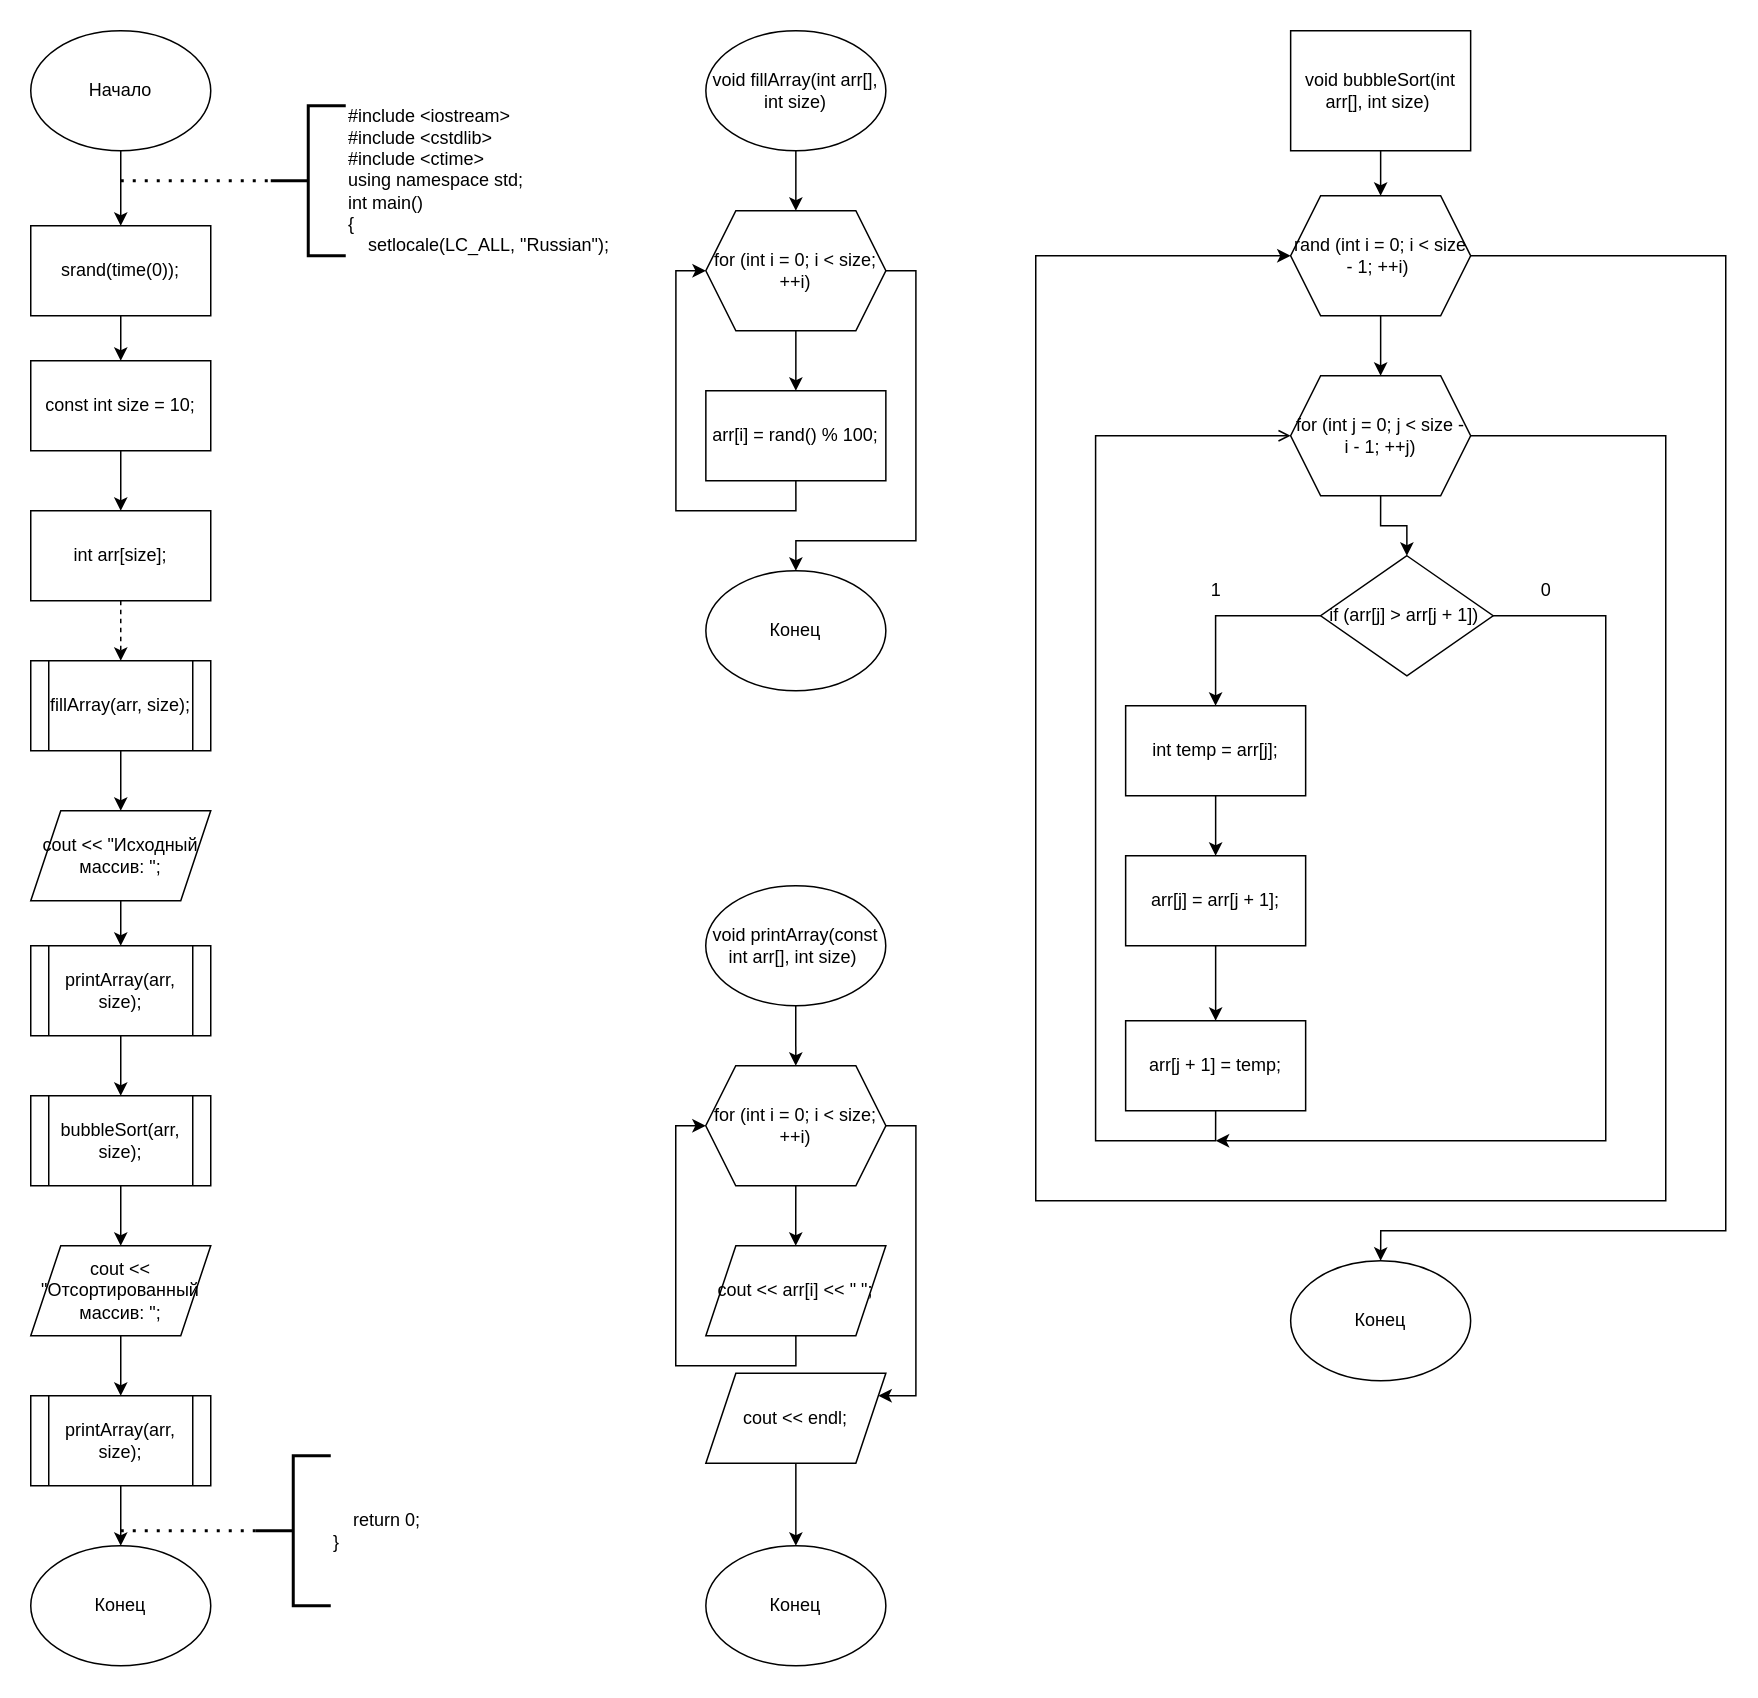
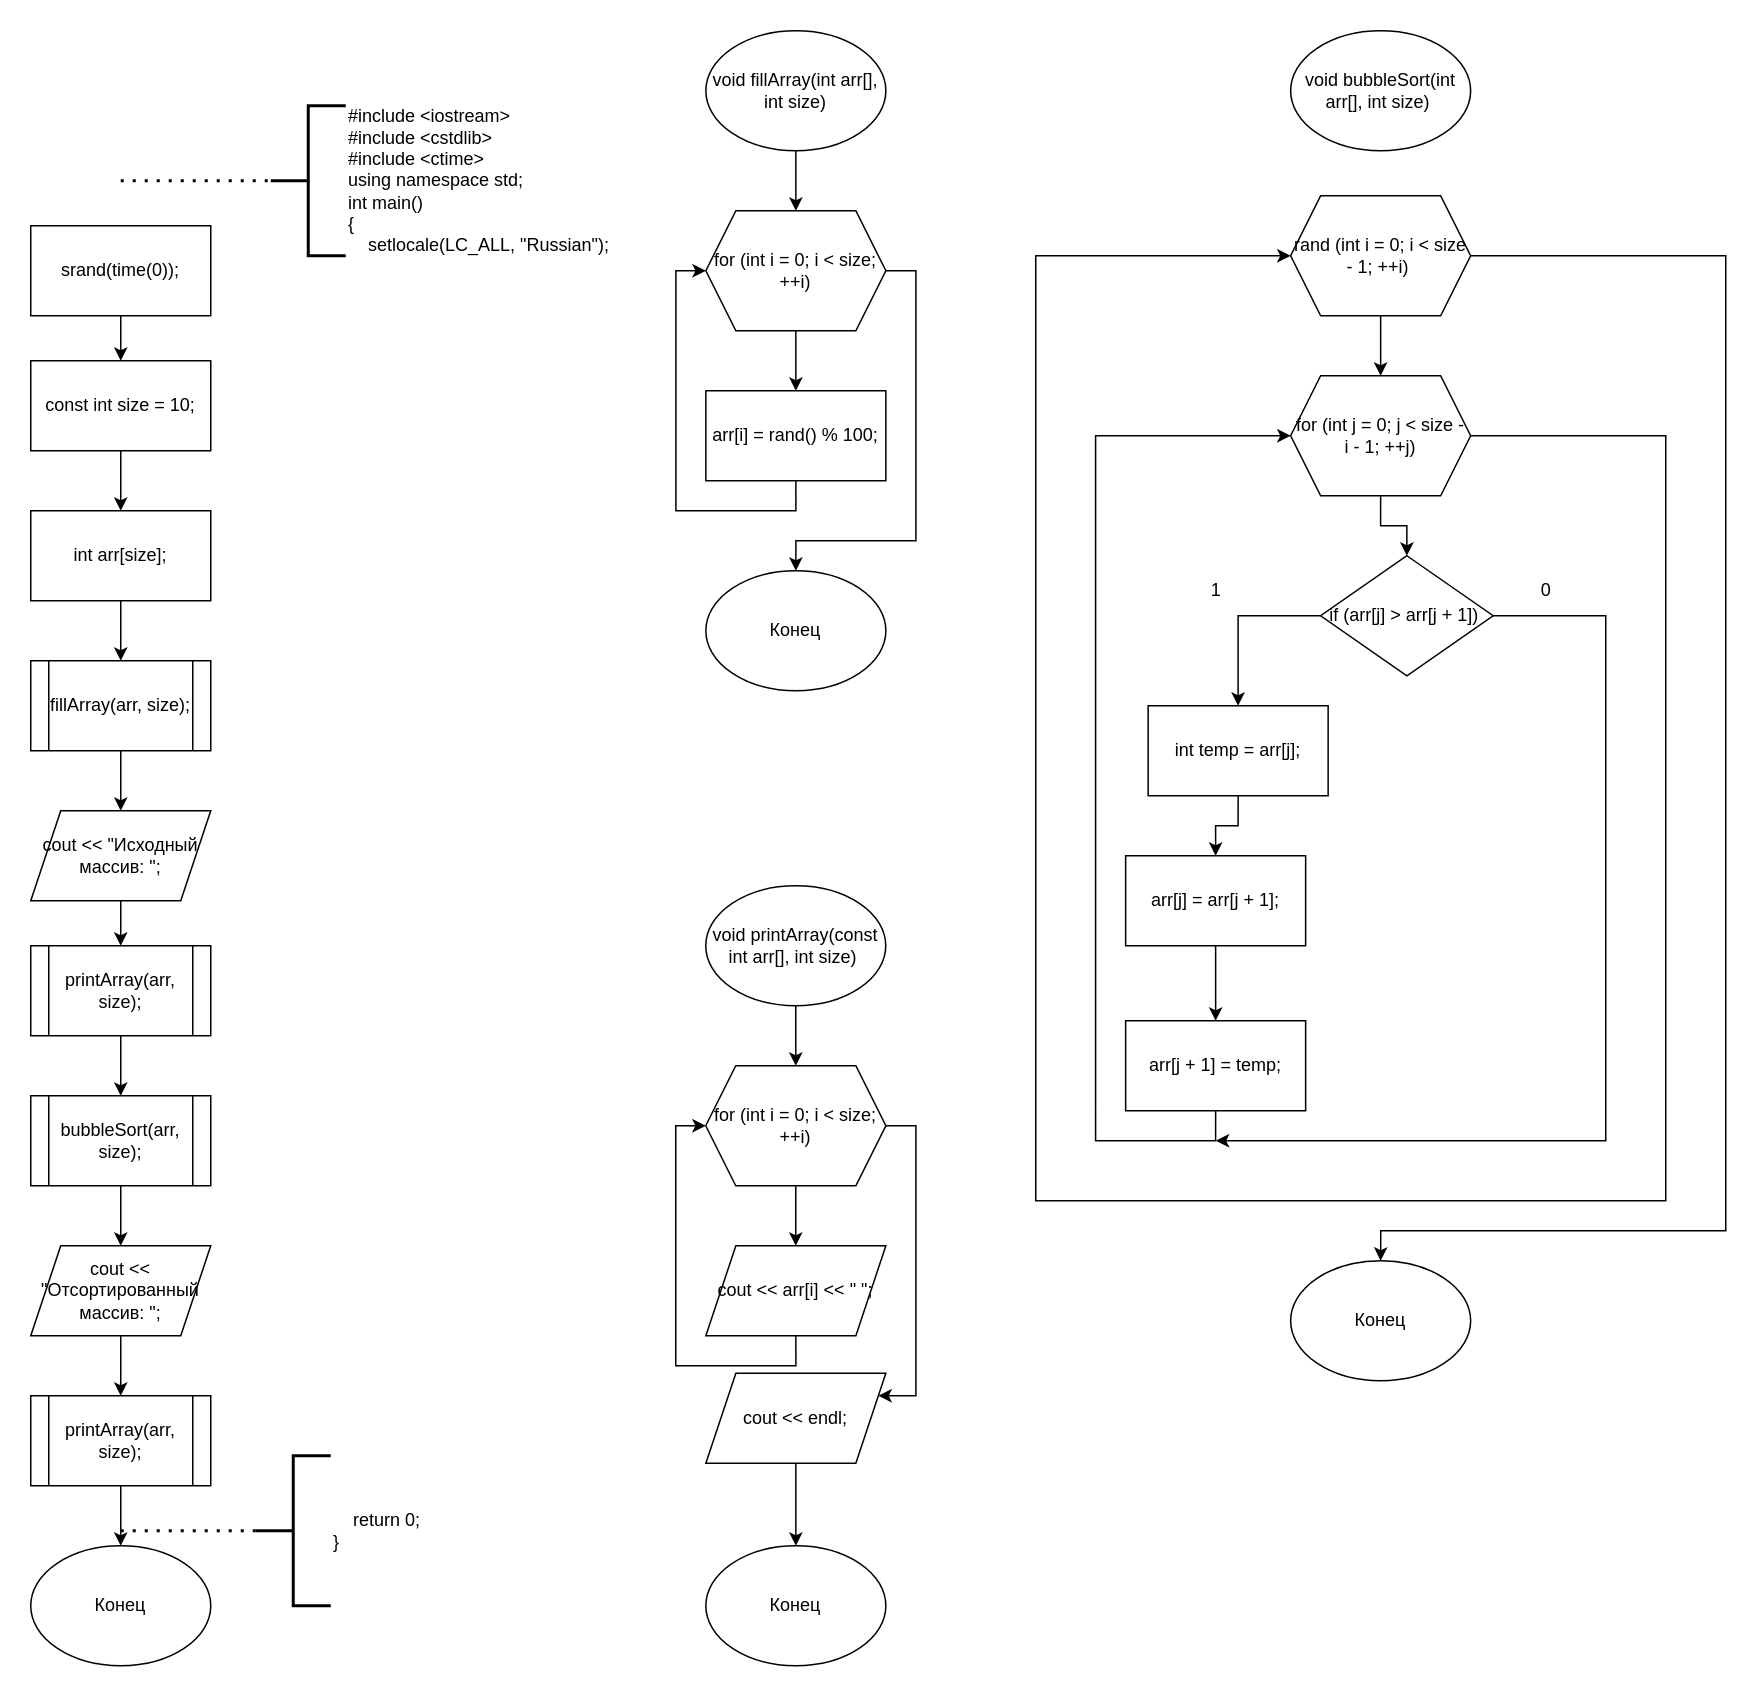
(121, 91) -> none
(1381, 91) -> (1381, 91)
(1381, 168) -> none
(121, 183) -> none
(1281, 436) -> (1279, 436)
(121, 625) -> (121, 625)
(1216, 751) -> (1238, 751)
